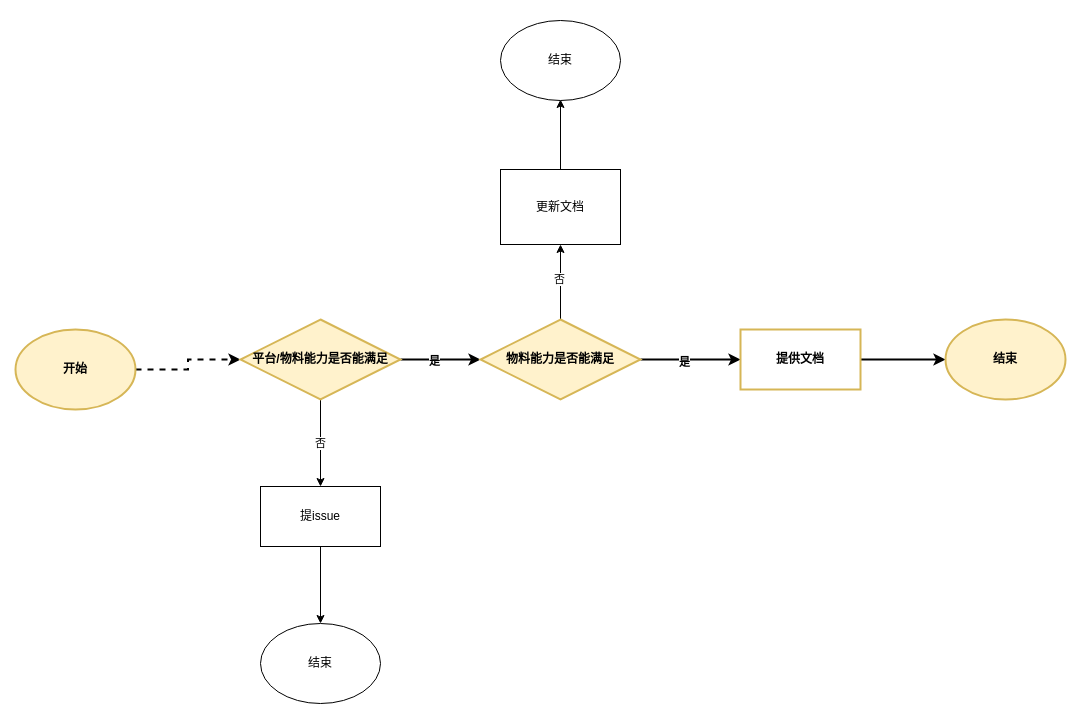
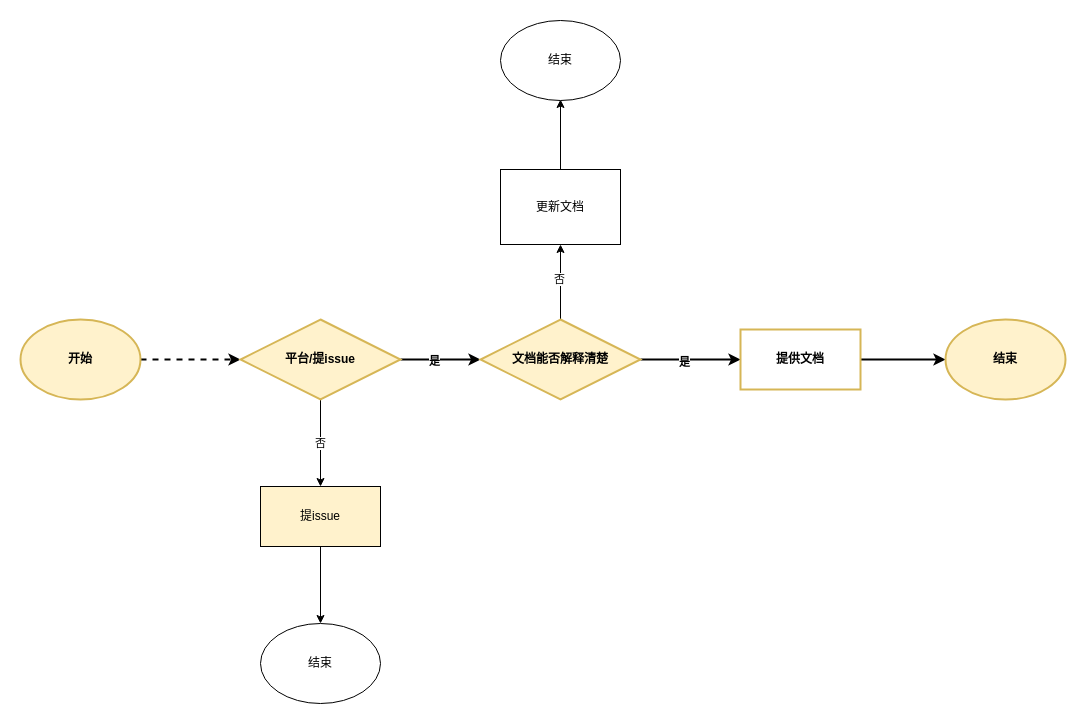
(321, 360) -> (321, 360)
(561, 360) -> (561, 360)
(76, 370) -> (81, 360)
(321, 517) -> (321, 517)
